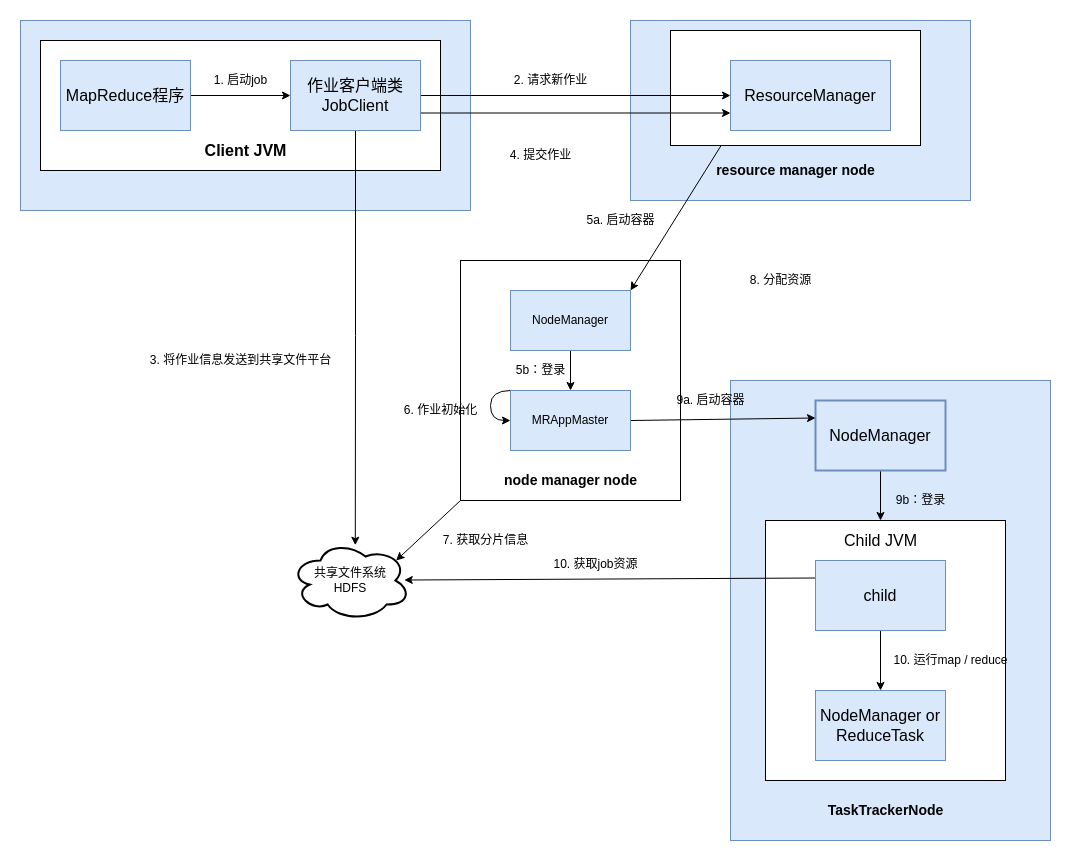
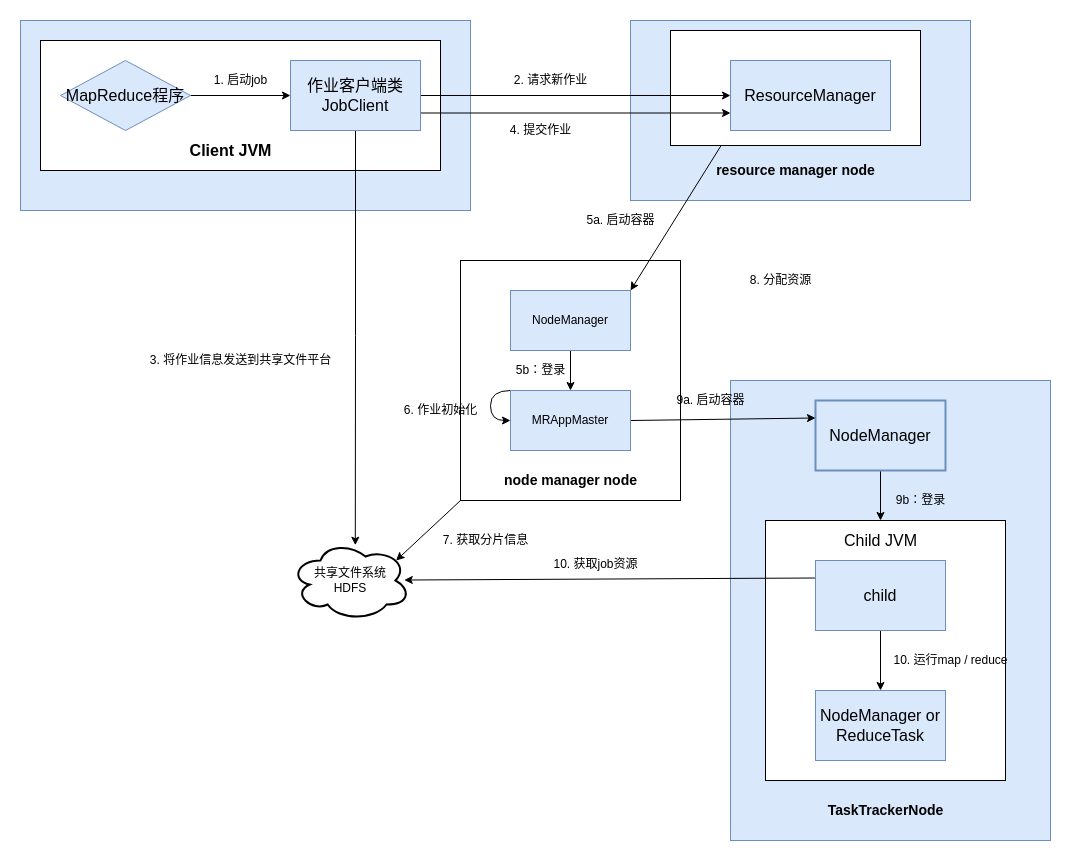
(126, 96) -> (126, 96)
(246, 151) -> (231, 151)
(541, 156) -> (541, 131)
